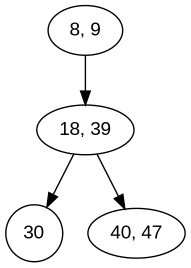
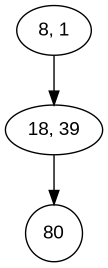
(85, 30) -> (54, 30)
(34, 233) -> (54, 233)
(137, 233) -> none
